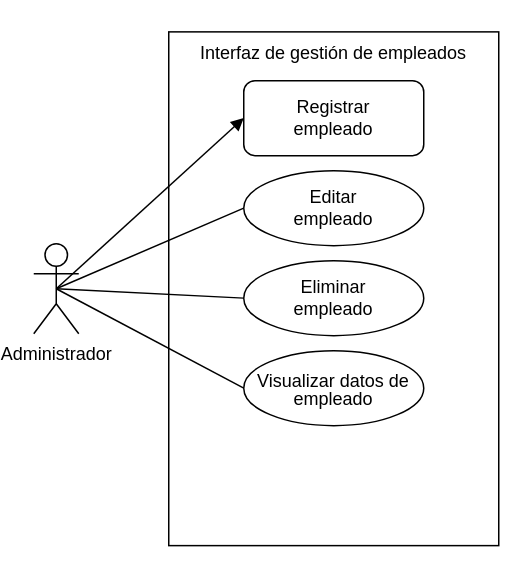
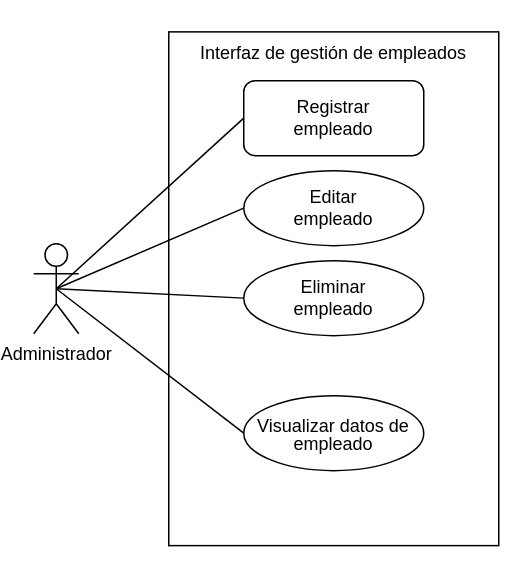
(233, 128) -> (238, 124)
(334, 388) -> (334, 433)
